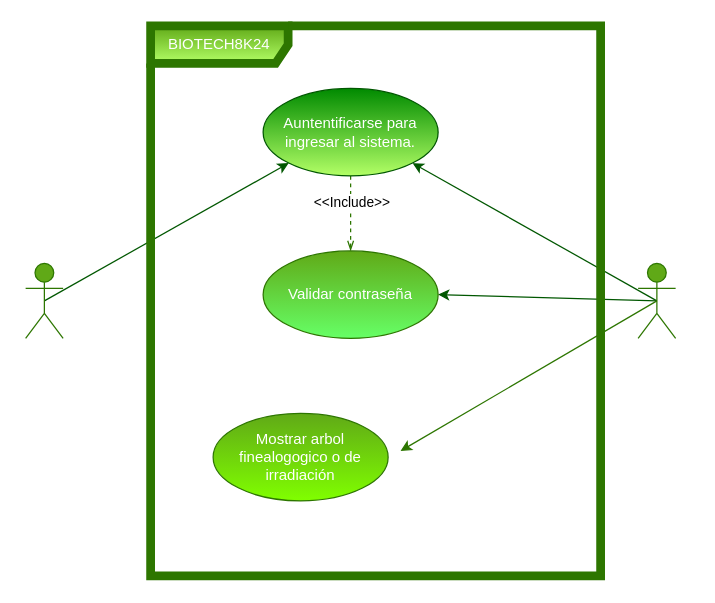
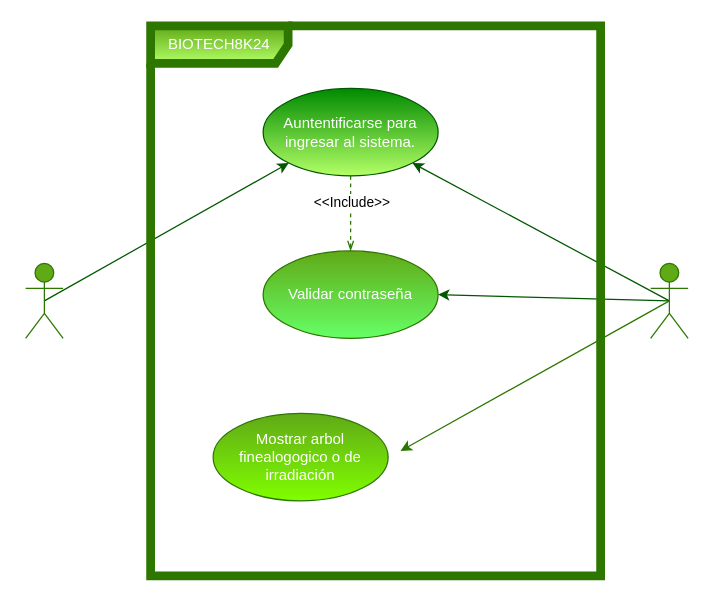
(657, 301) -> (669, 301)
